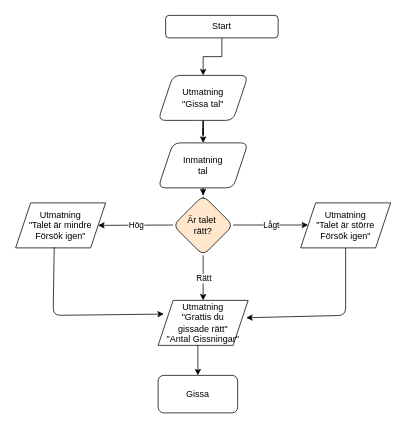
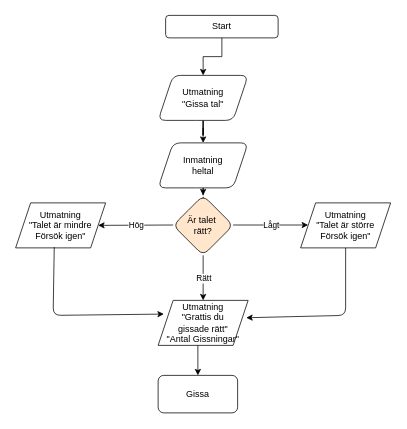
(203, 165) -> (203, 165)
